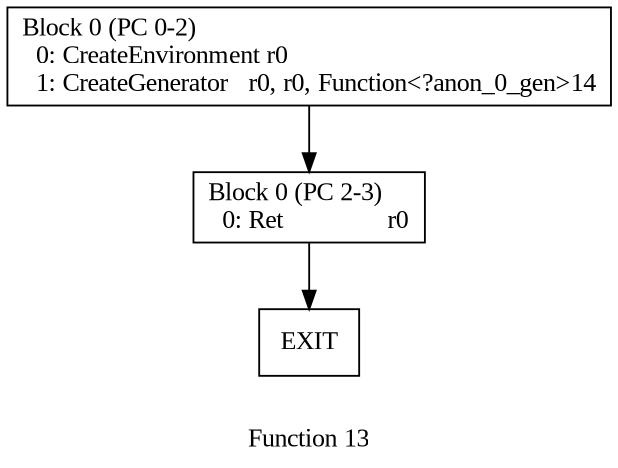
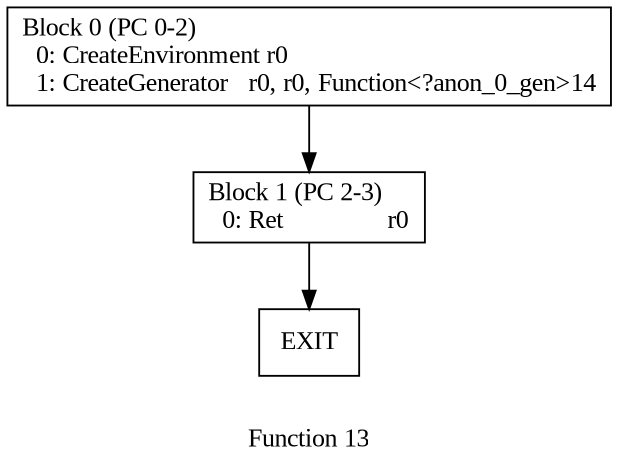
(309, 207) -> (309, 207)
